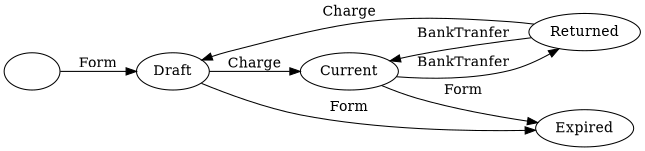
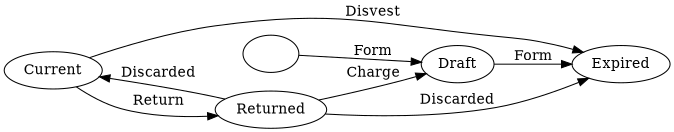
(464, 34) -> (159, 73)
(464, 63) -> (159, 101)
(250, 71) -> none
(464, 91) -> (373, 12)
none -> (454, 113)
